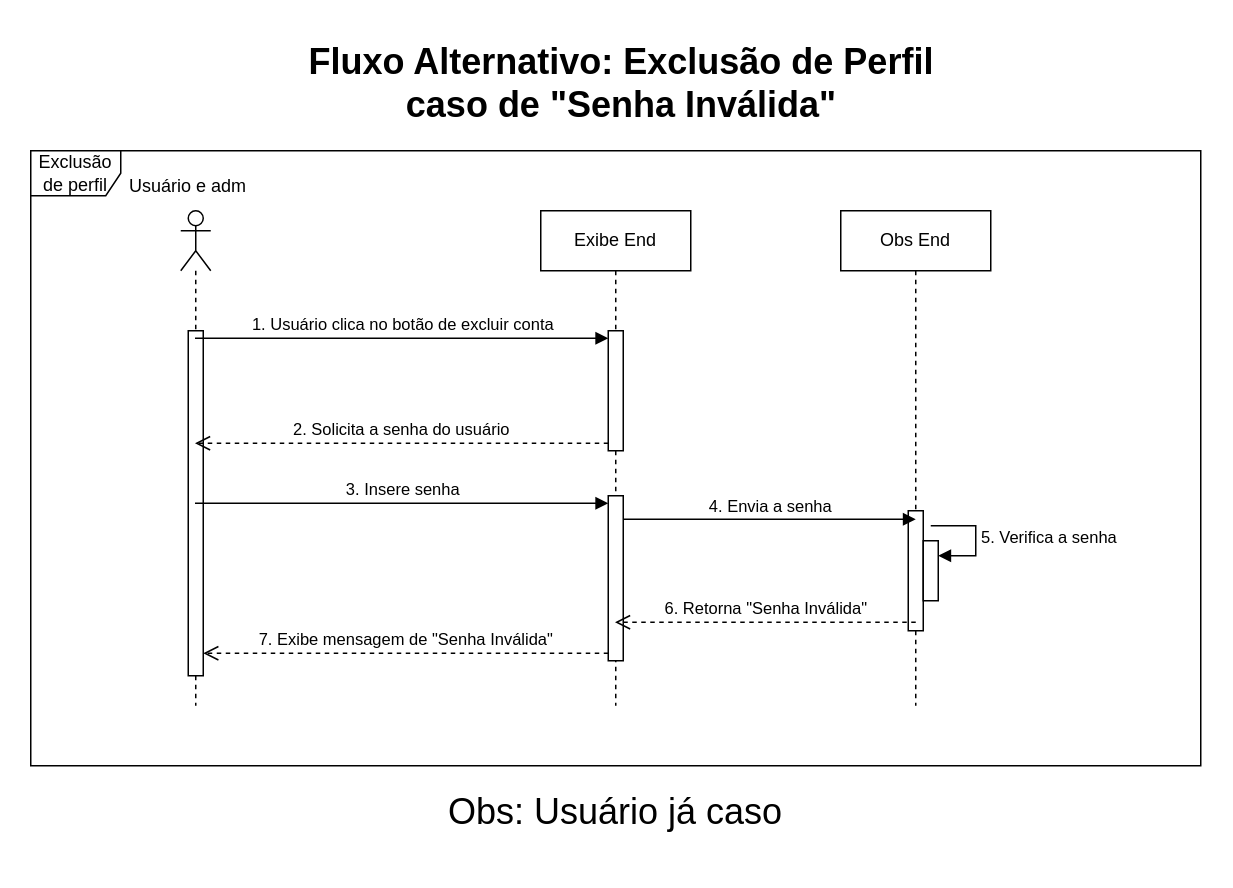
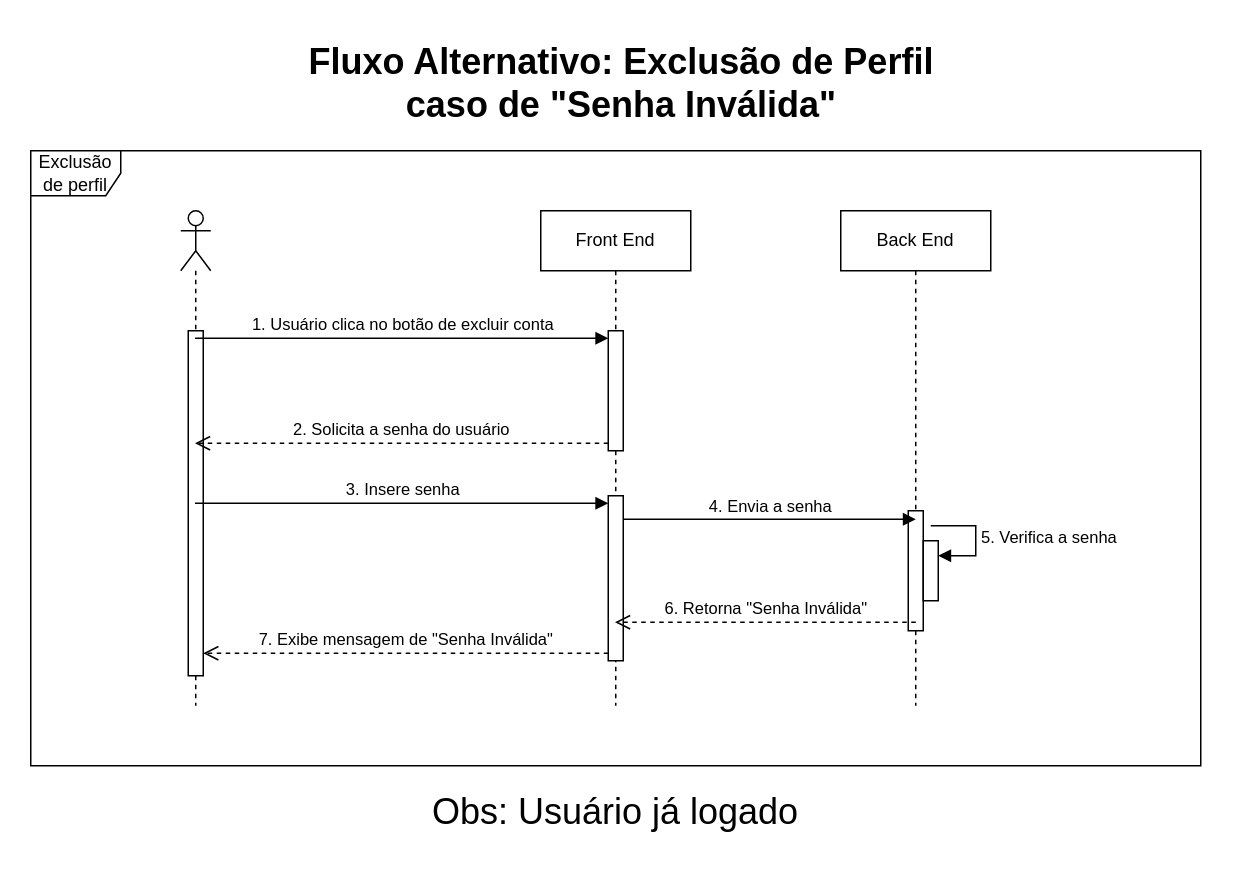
(196, 188) -> none
(616, 241) -> (616, 241)
(916, 241) -> (916, 241)
(616, 813) -> (616, 834)
